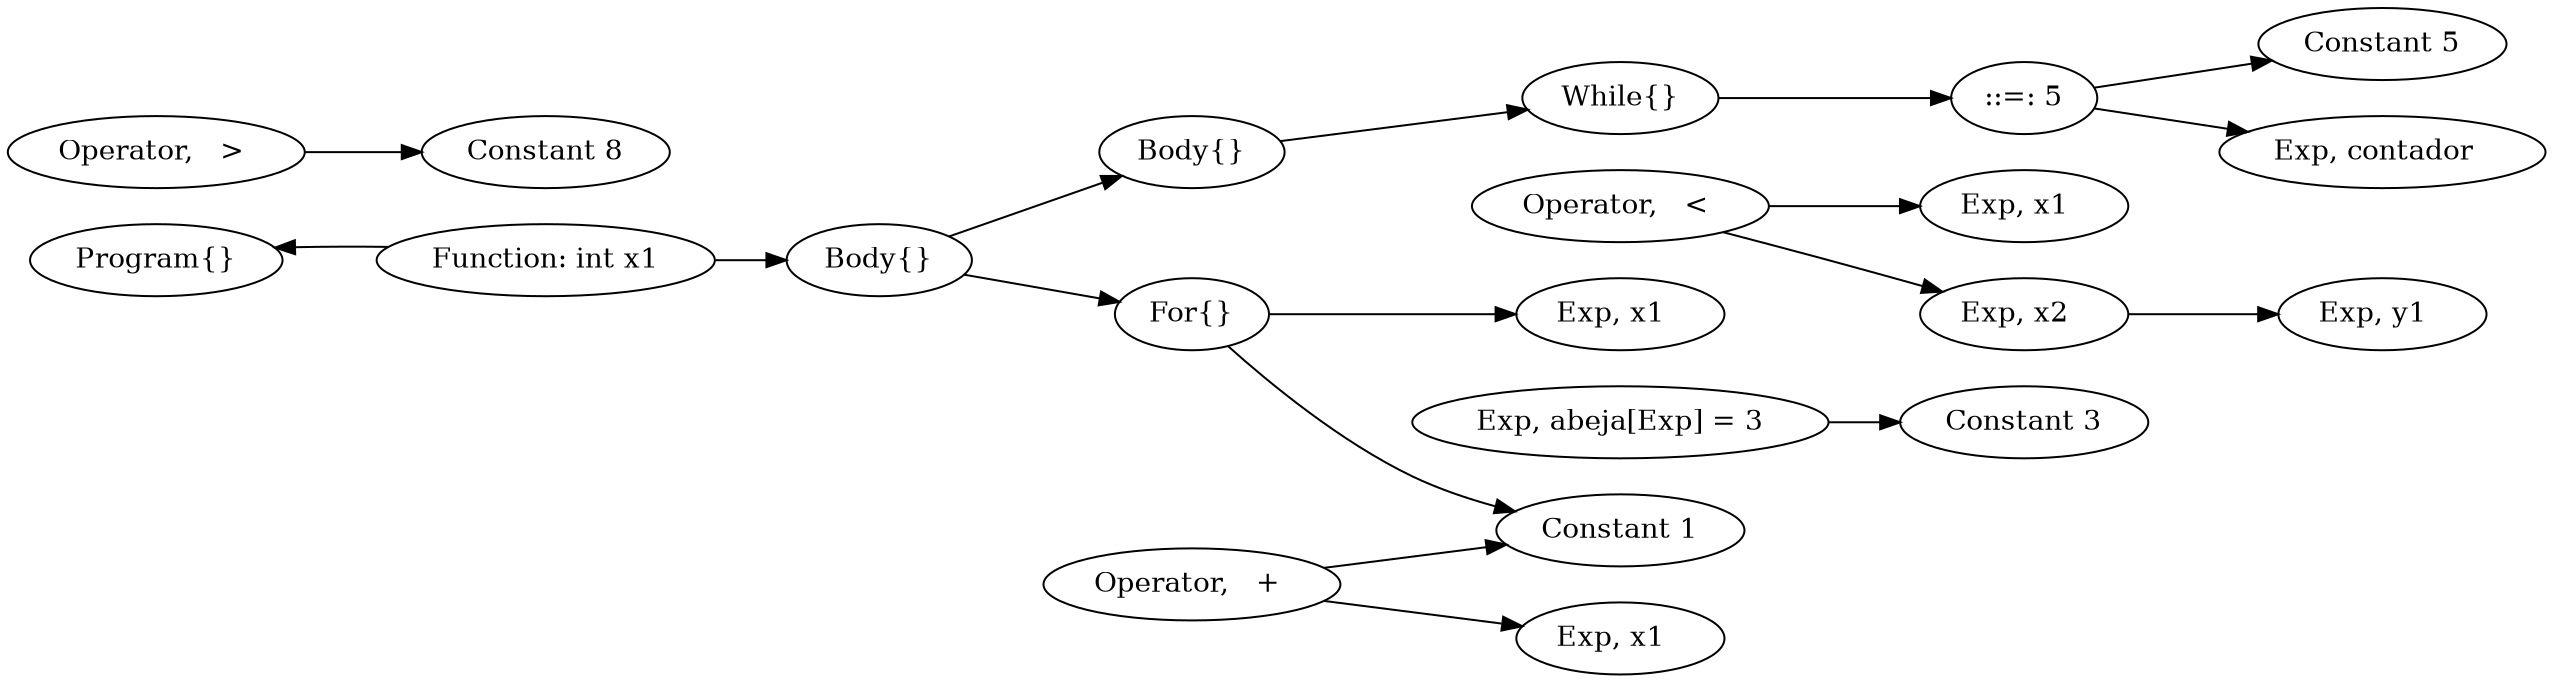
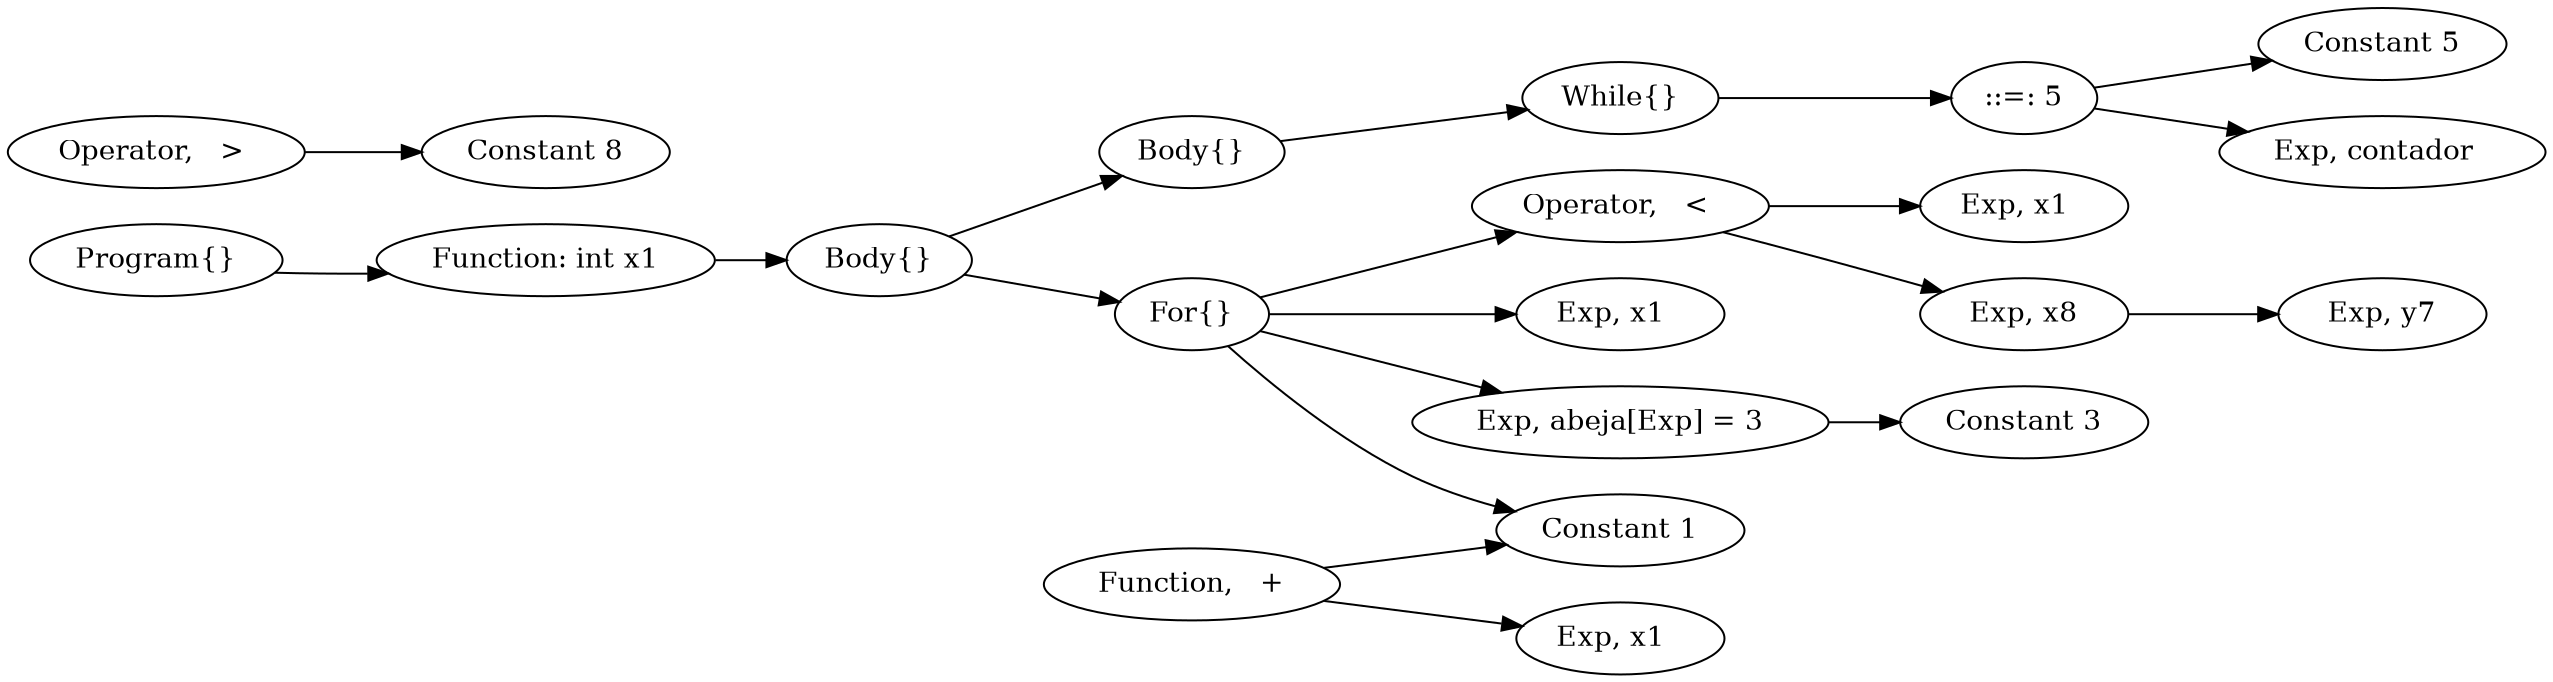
(342, 247) -> (321, 274)
none -> (1378, 267)
(2024, 314) -> (2024, 314)
(2382, 314) -> (2382, 314)
none -> (1371, 359)
(1192, 584) -> (1192, 584)
